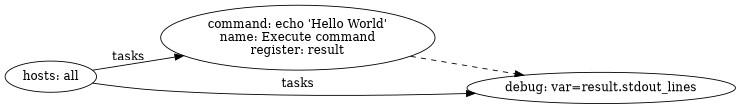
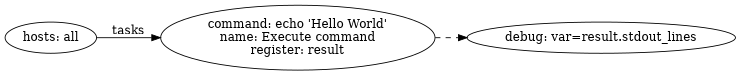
(279, 95) -> none
